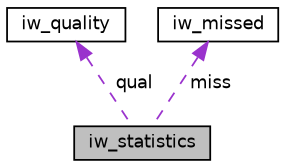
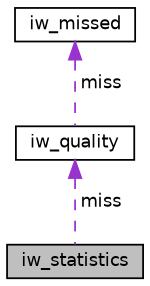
(132, 84) -> (99, 202)
(175, 92) -> (75, 93)
